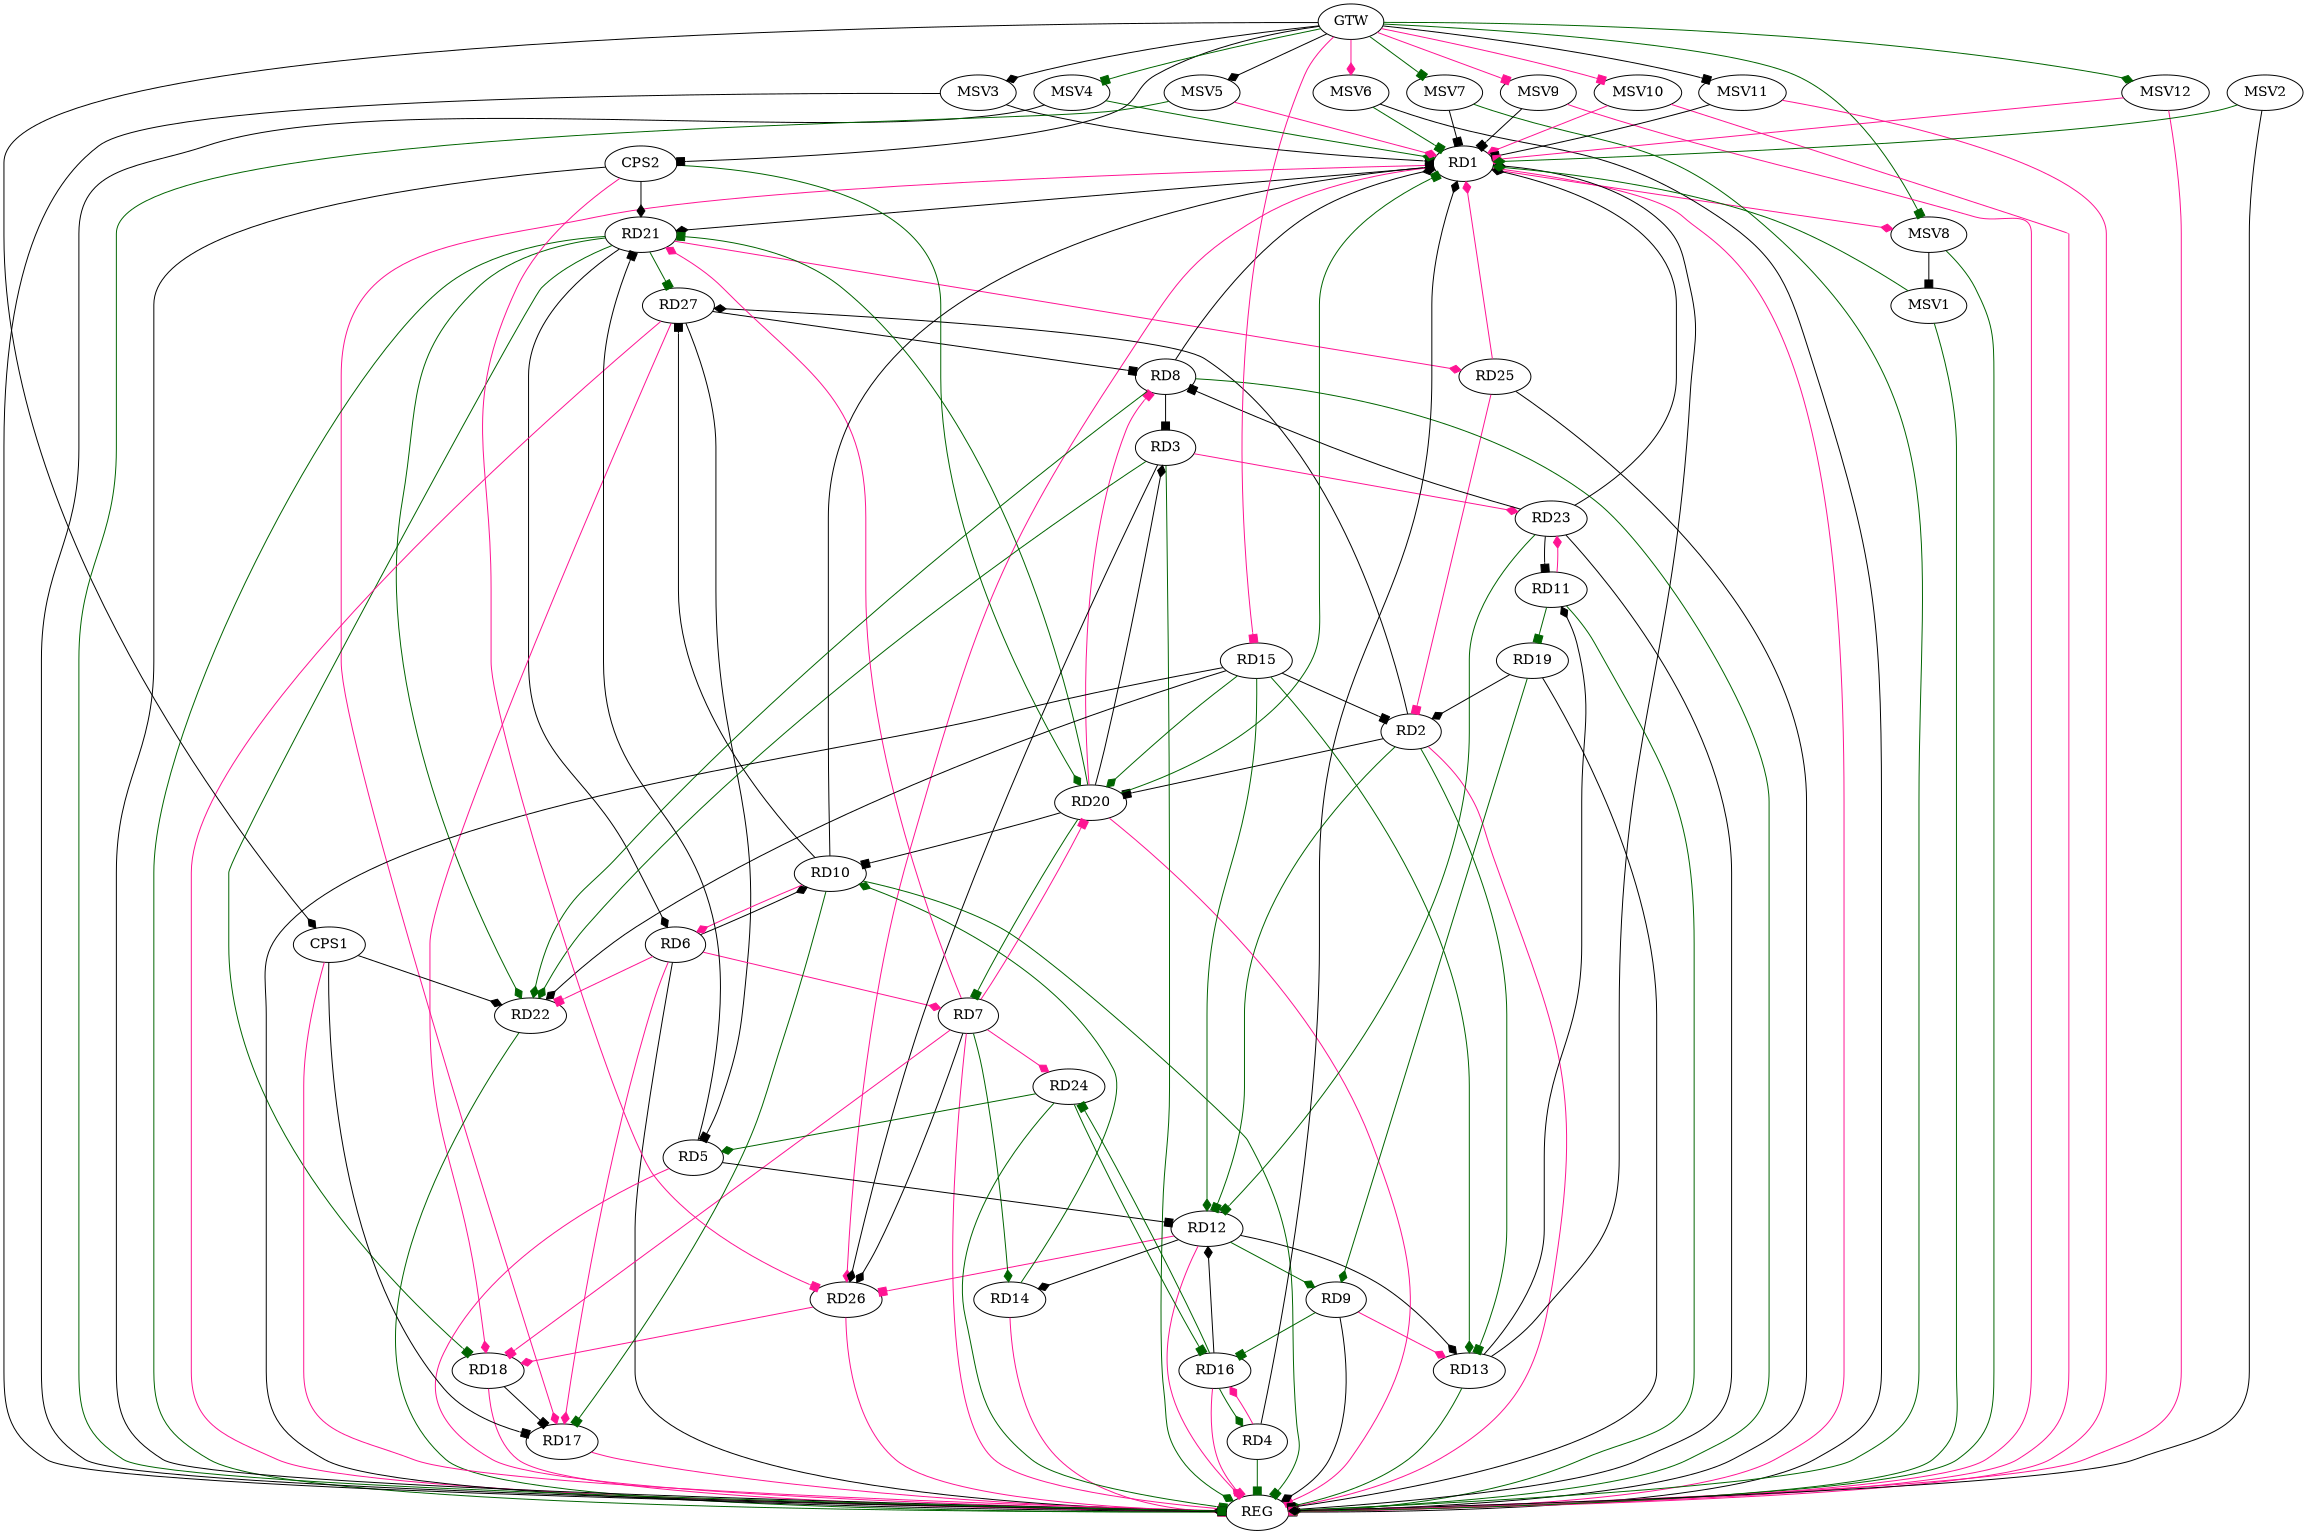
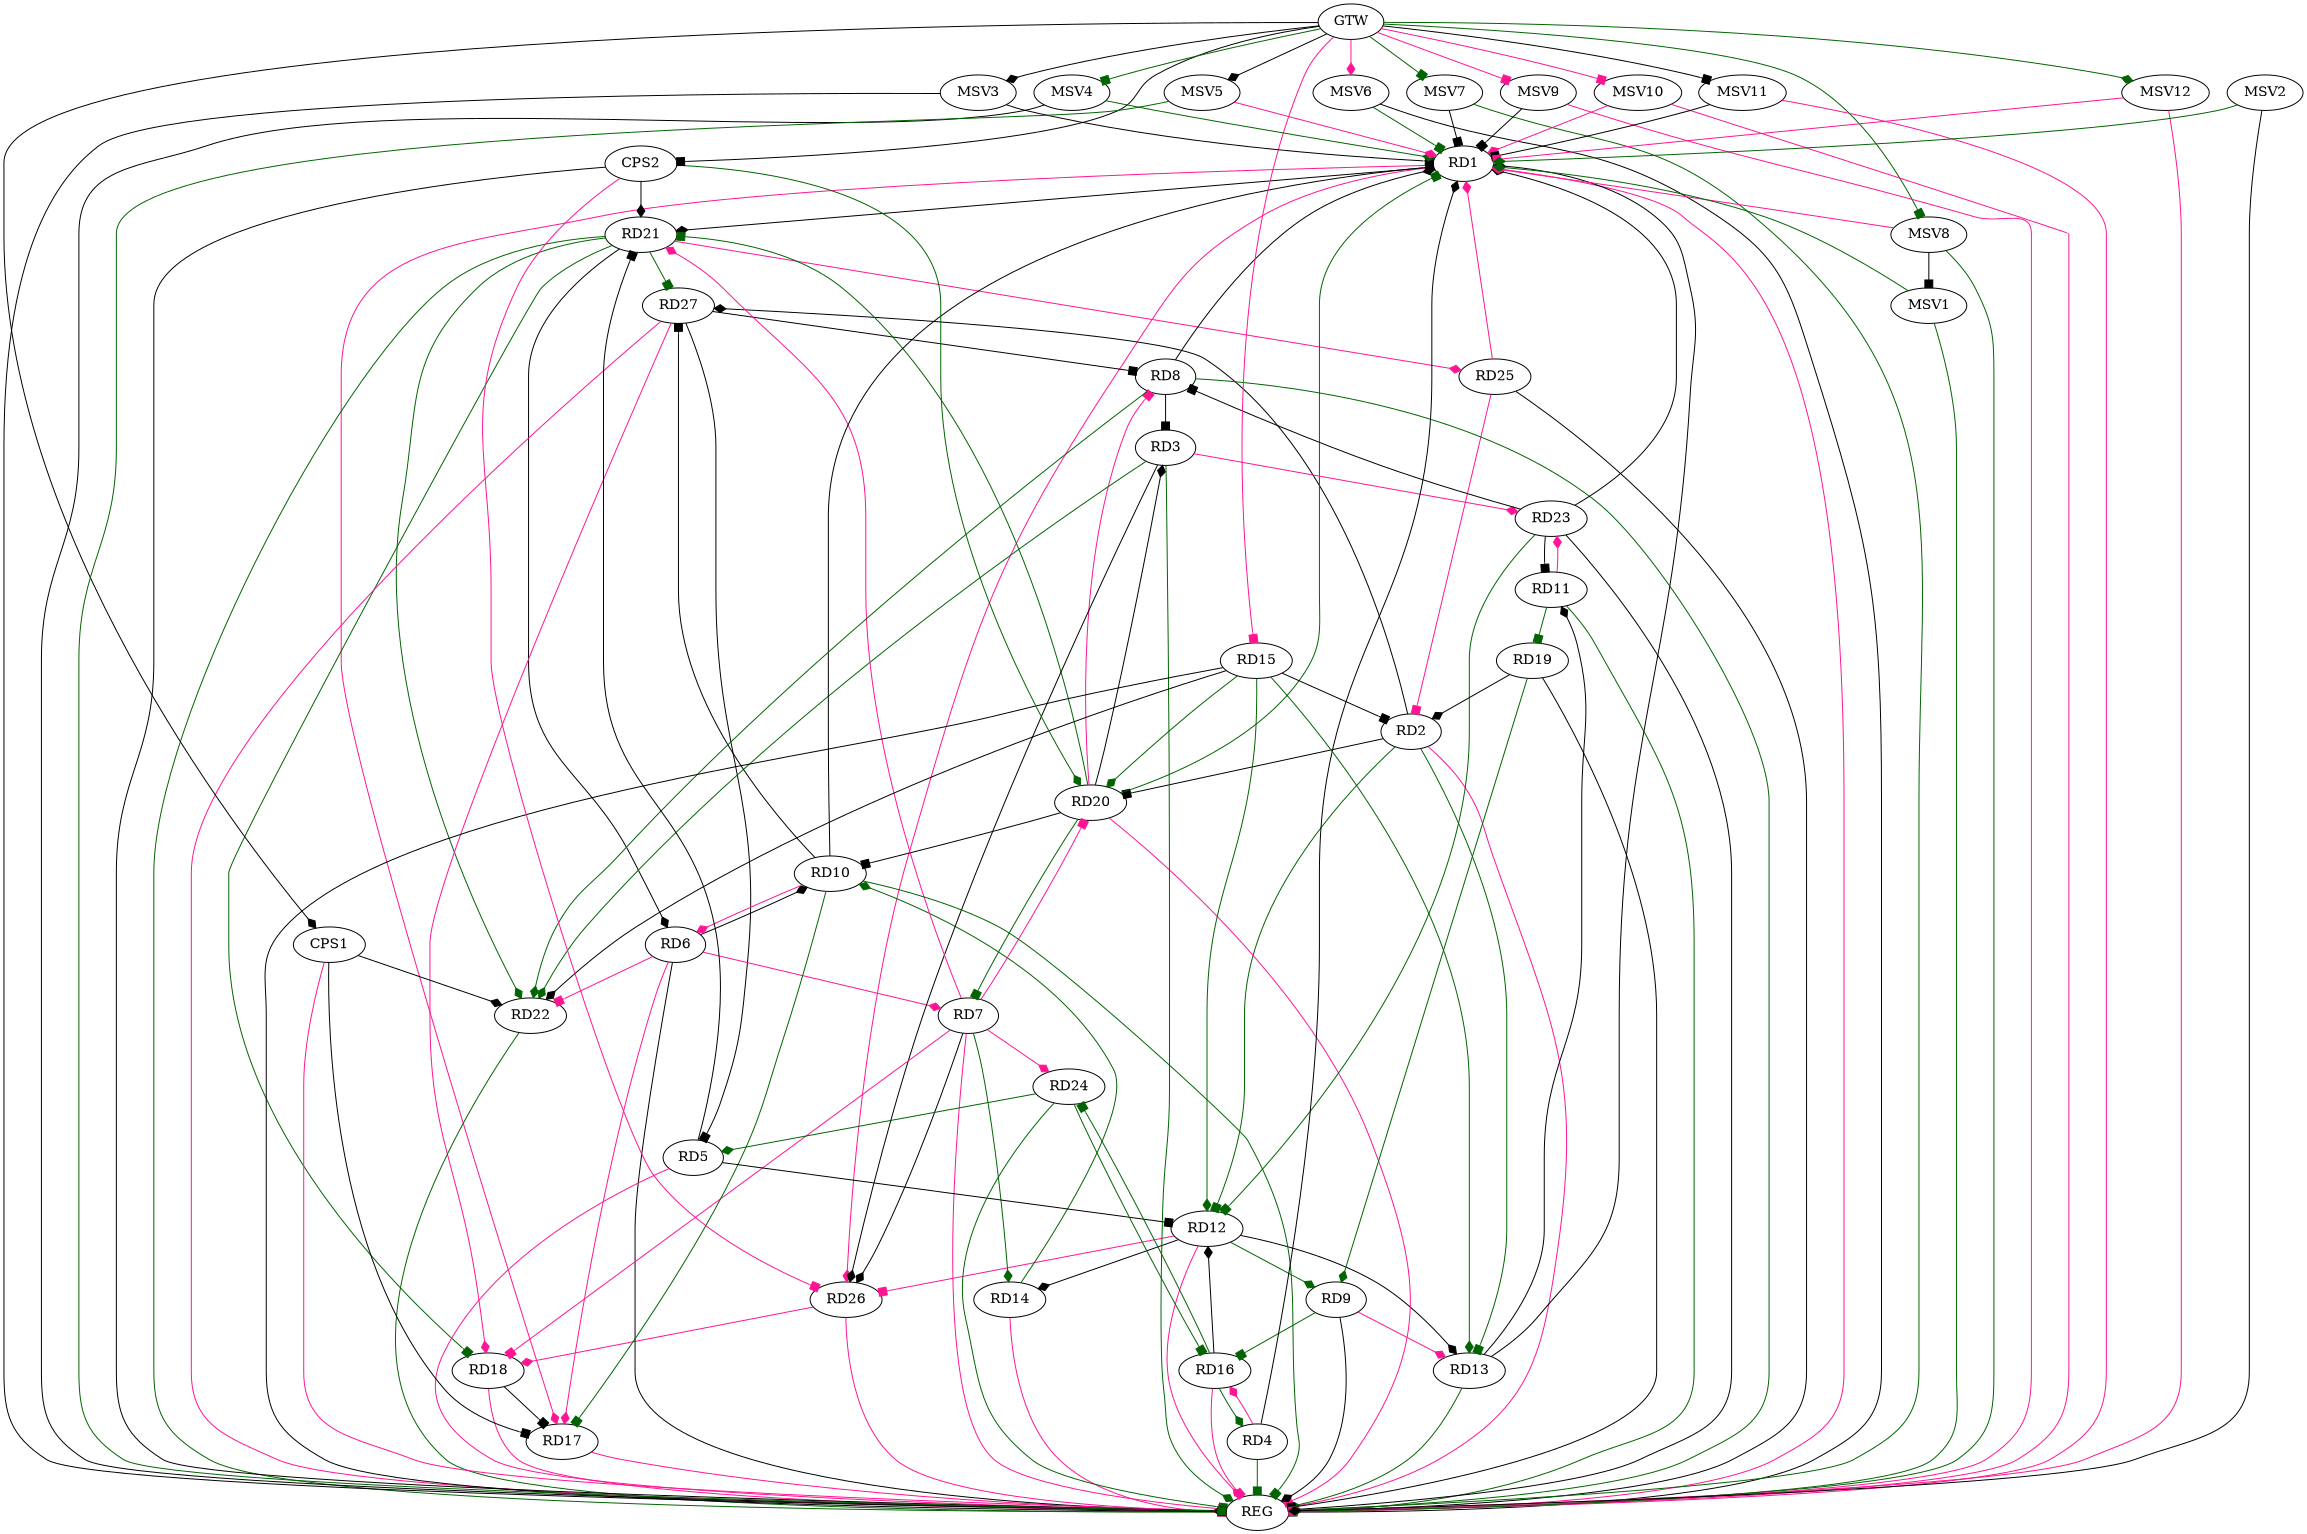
(1764, 210) -> (1758, 207)
